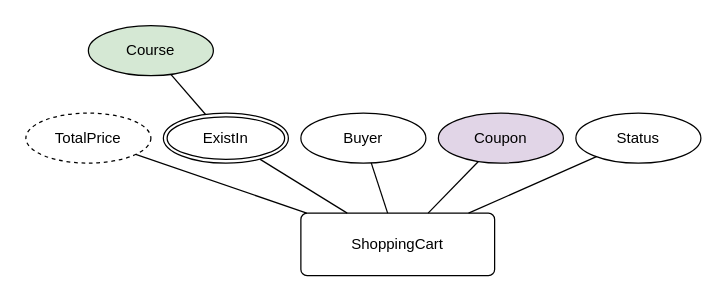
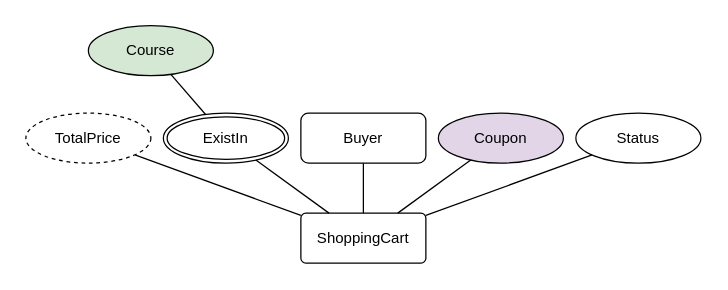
(363, 138) -> (363, 138)
(398, 244) -> (363, 238)
